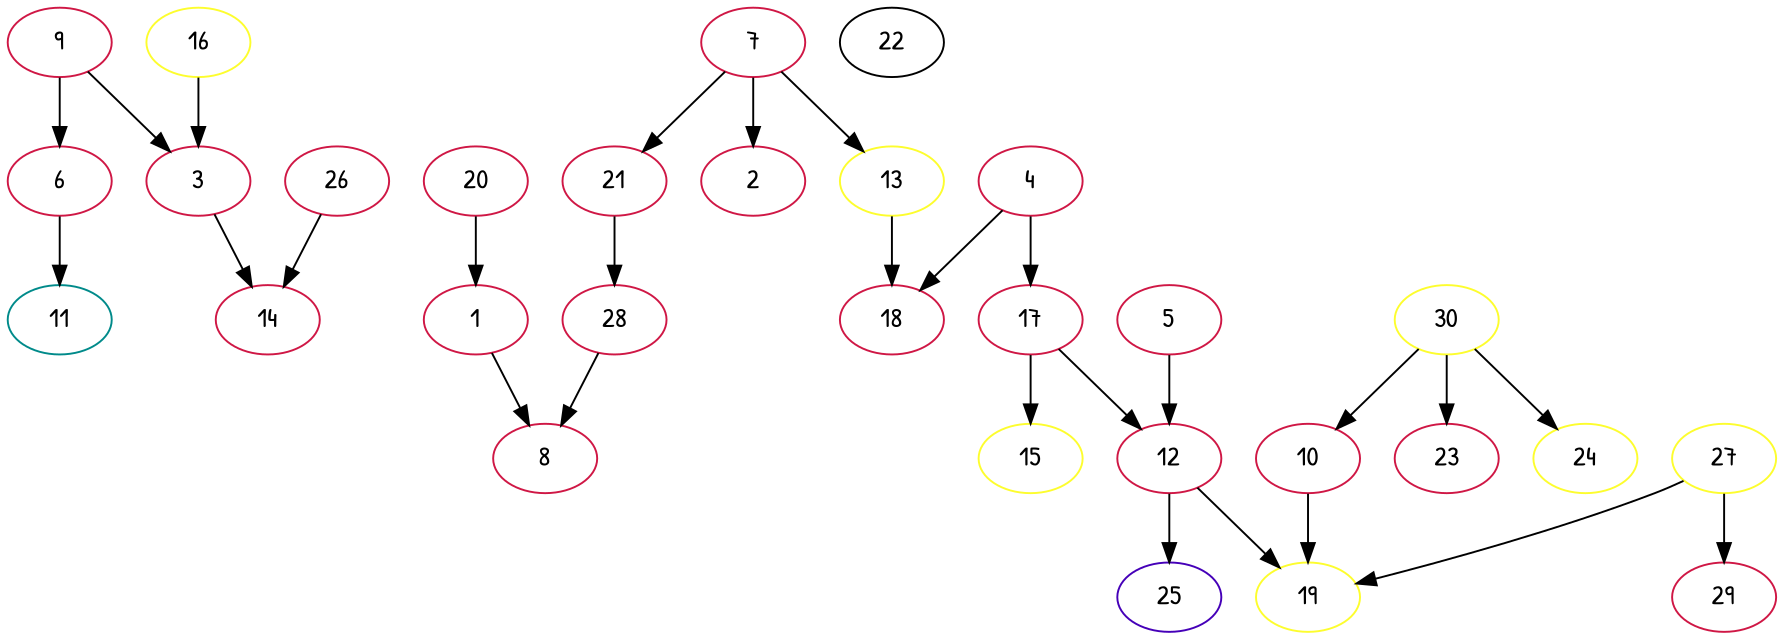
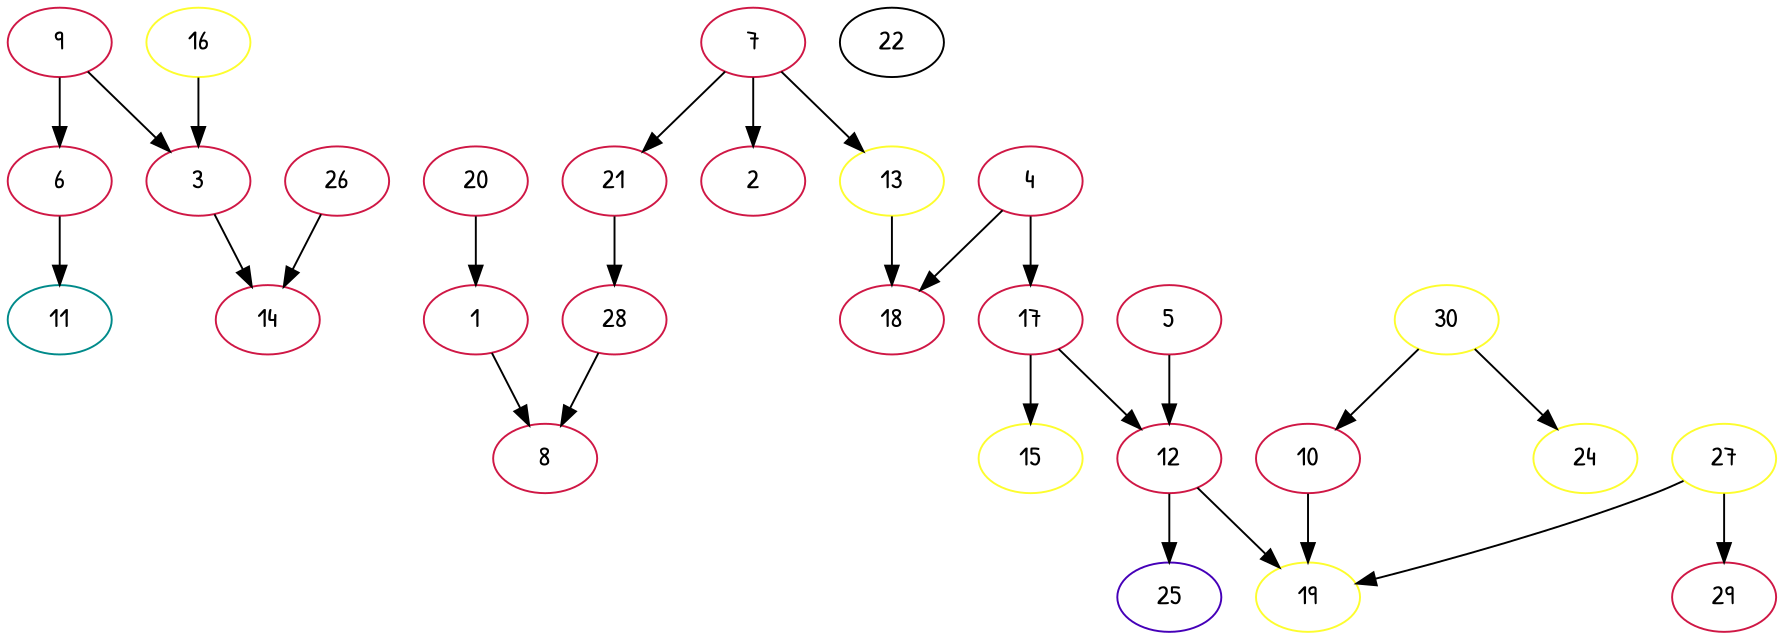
(1447, 458) -> none
